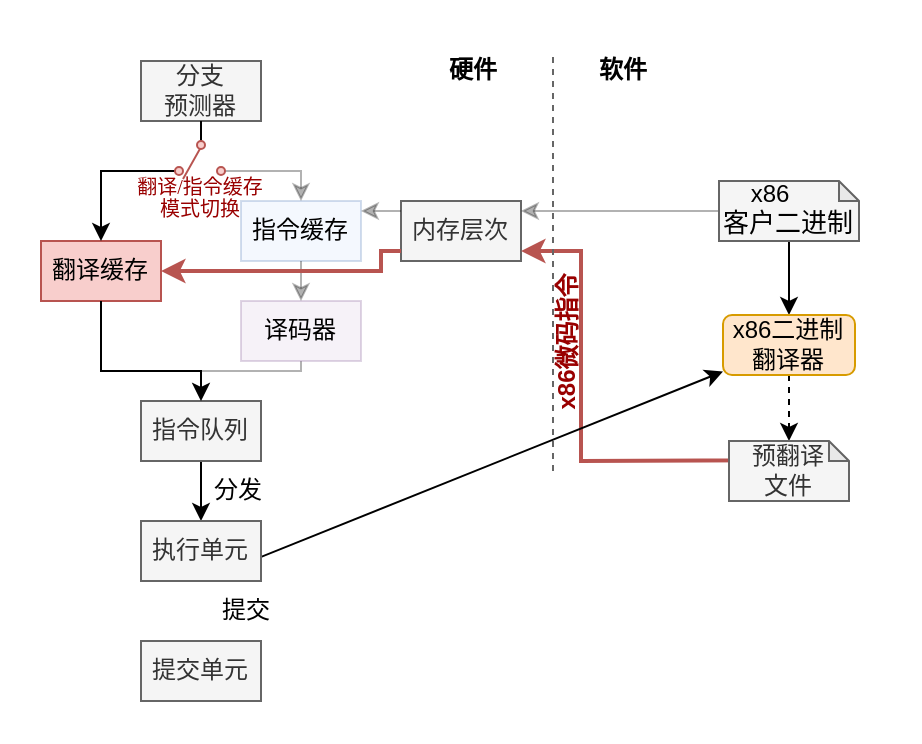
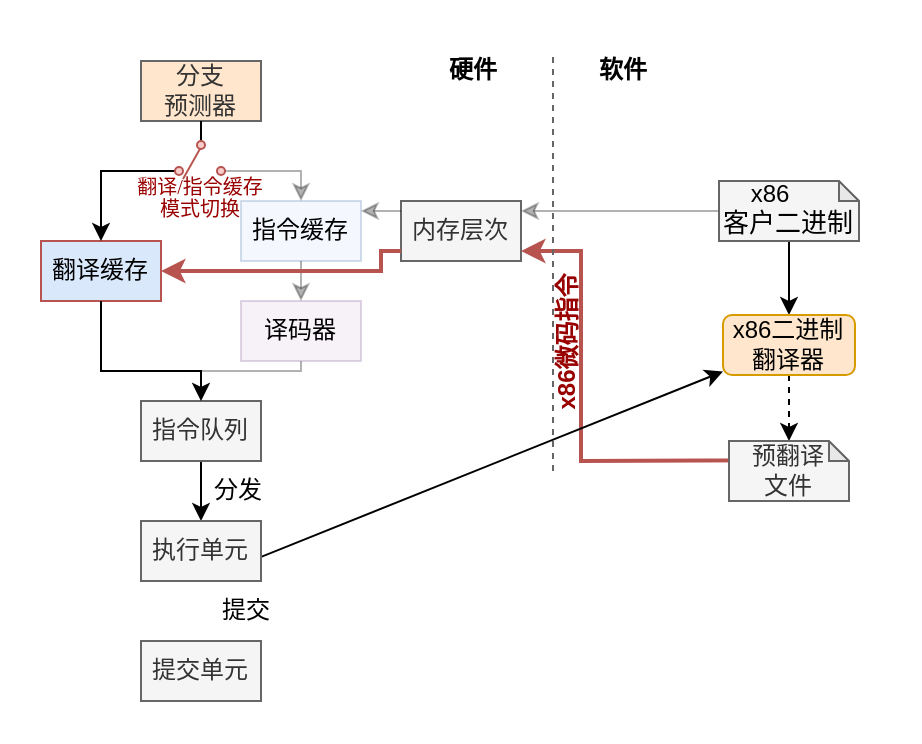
(201, 91) -> (201, 91)
(101, 271) -> (101, 271)
